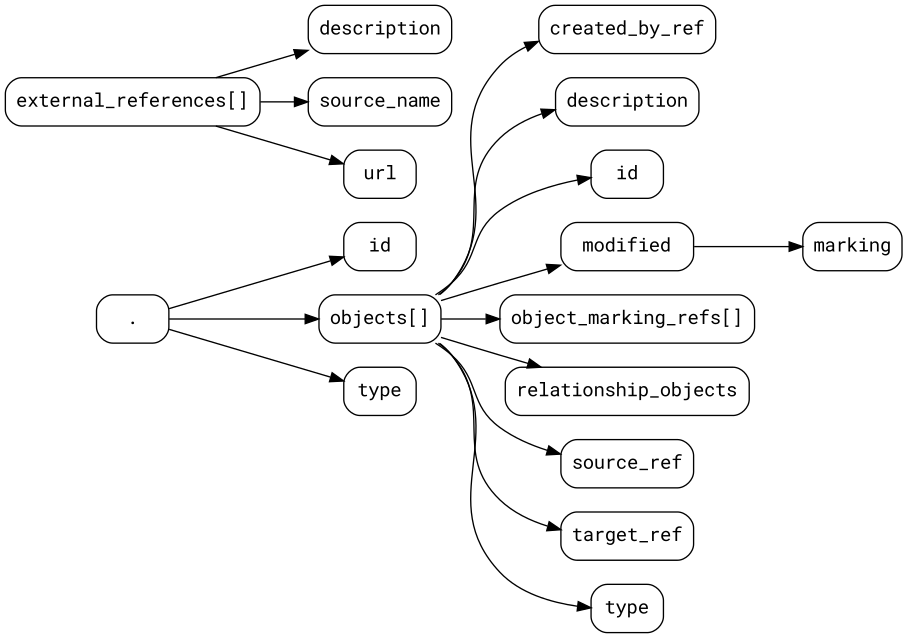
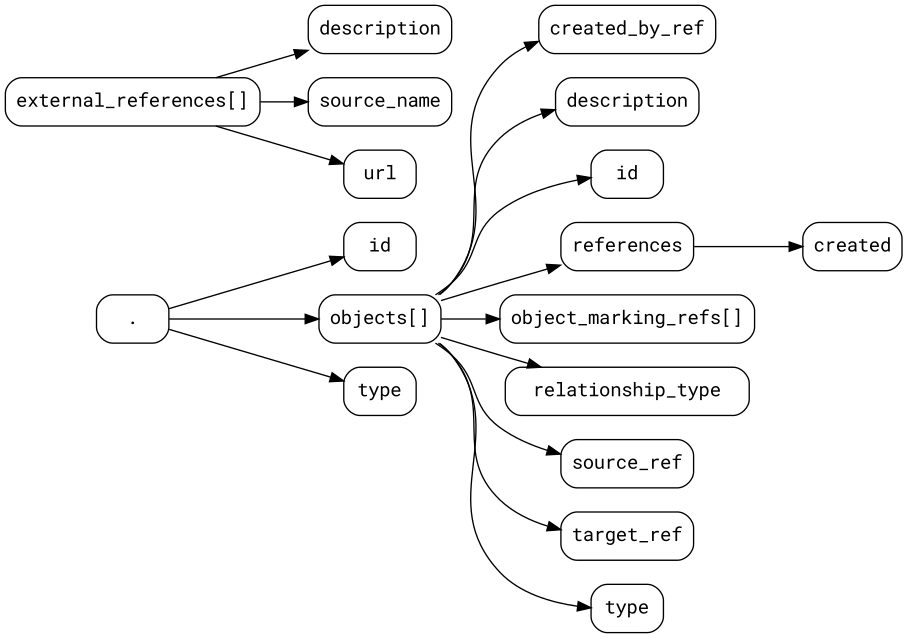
(627, 247) -> (627, 247)
(852, 247) -> (852, 247)
(627, 391) -> (627, 391)
